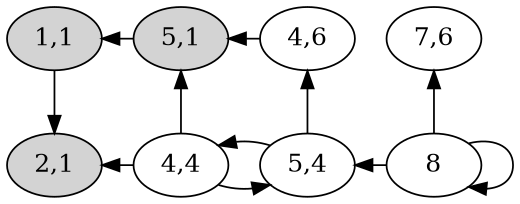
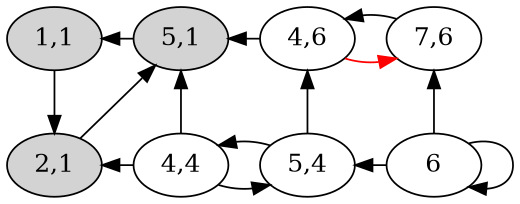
none -> (380, 15)
none -> (362, 62)
none -> (111, 108)
(434, 165) -> (434, 165)
